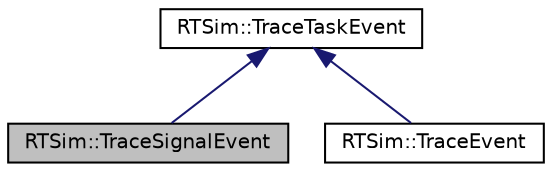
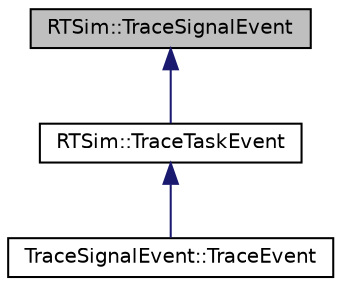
(212, 92) -> (171, 97)
(434, 143) -> (171, 258)
